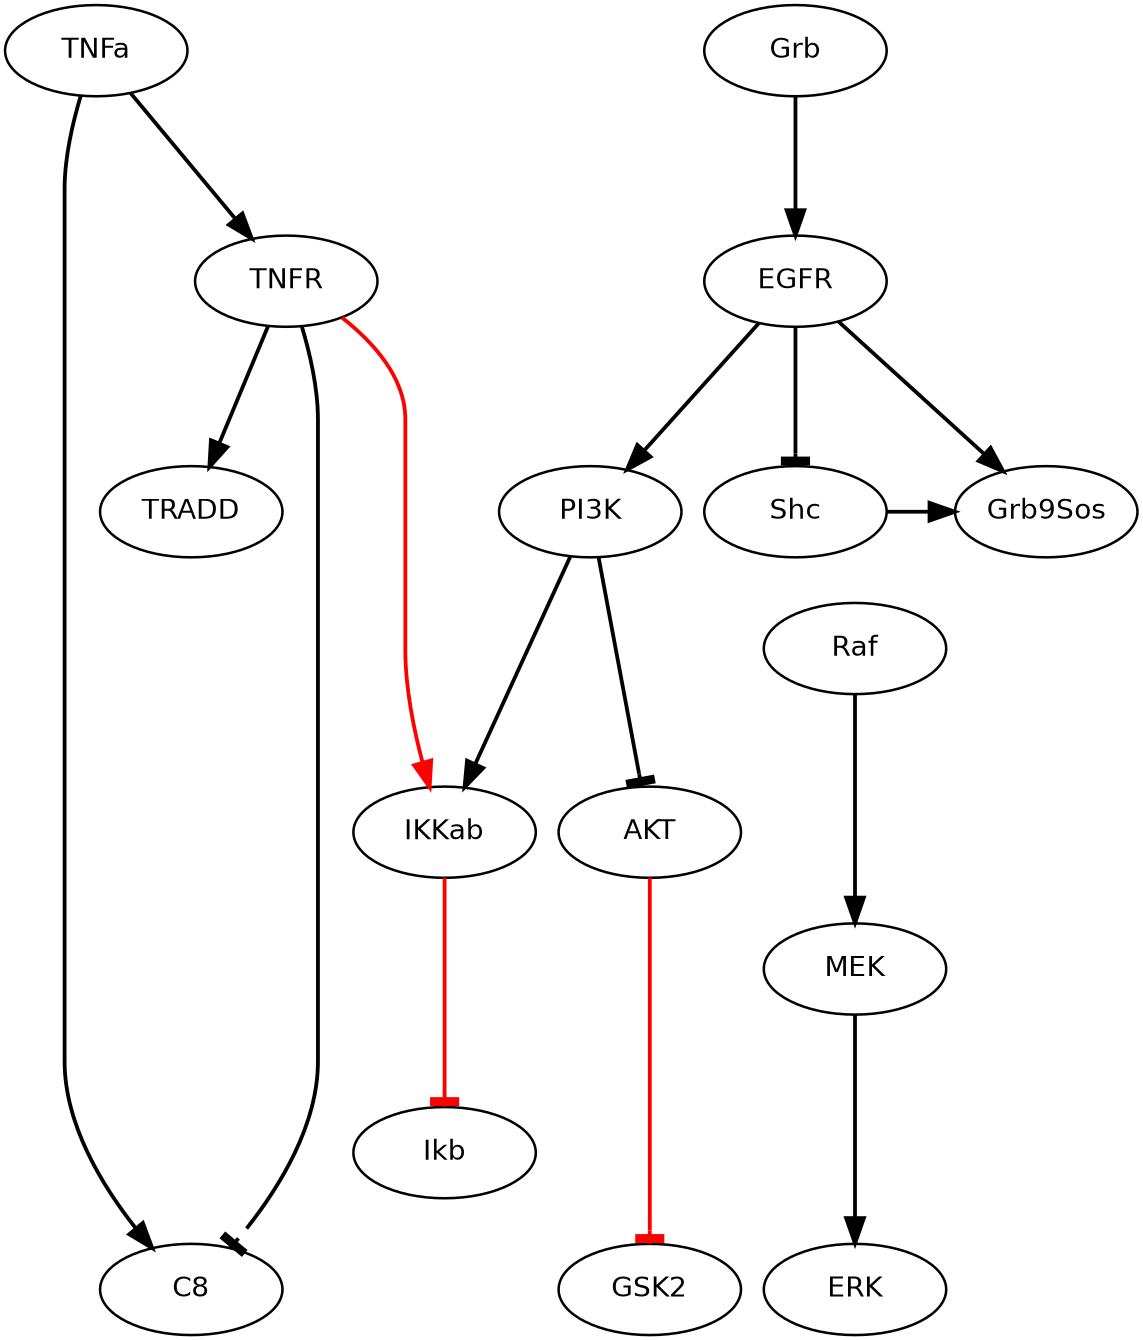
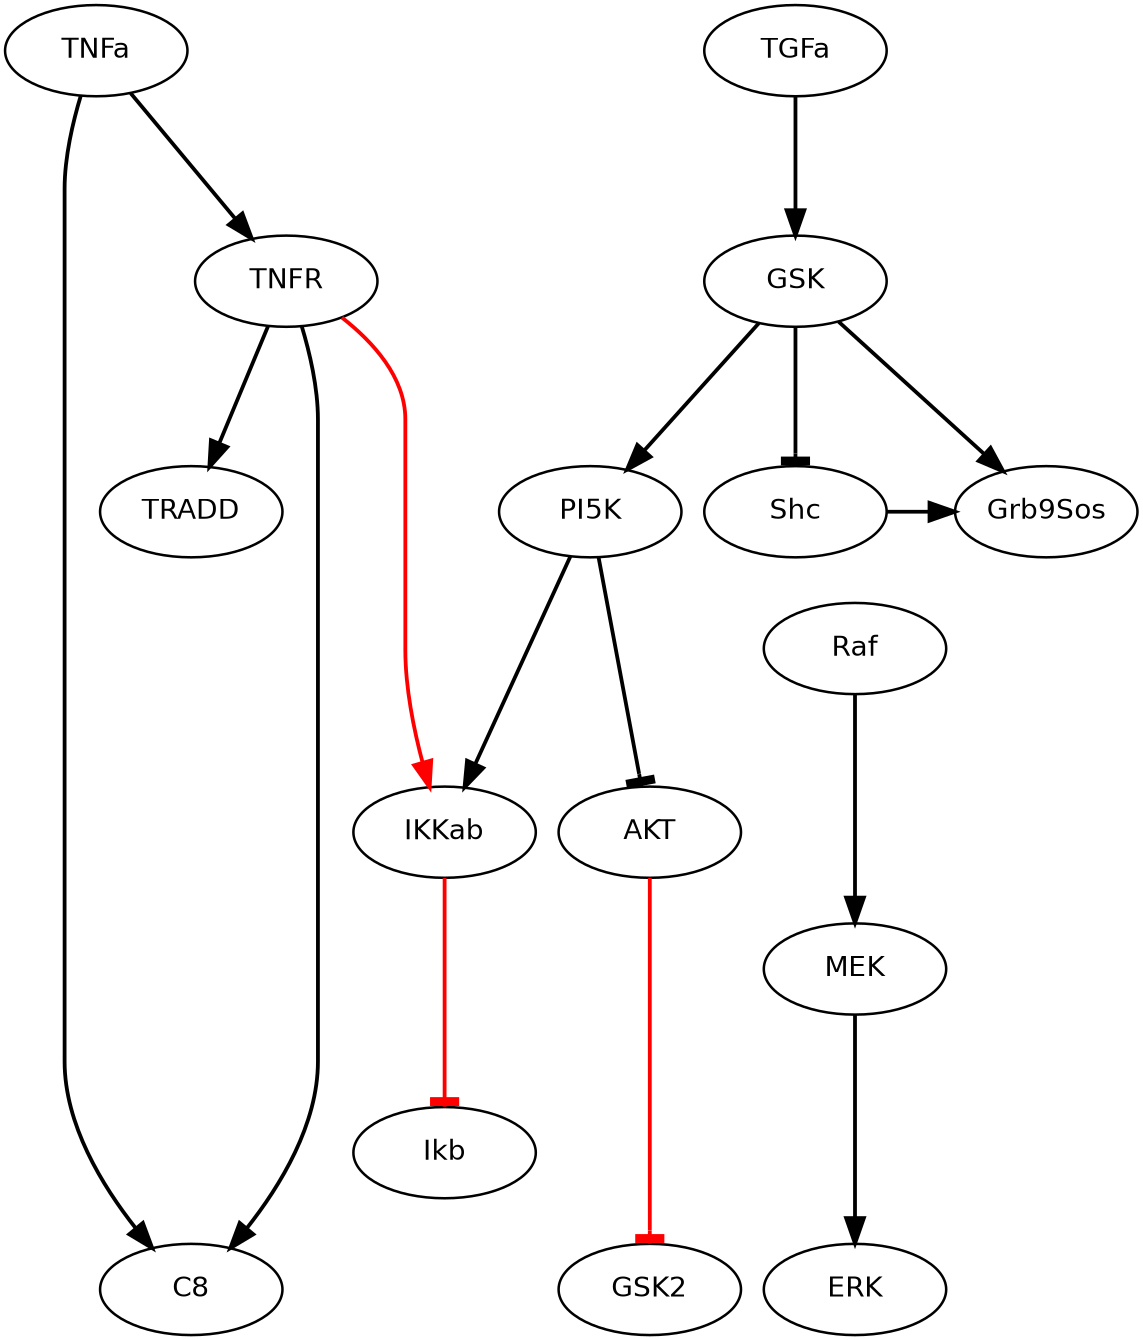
(795, 51) -> (795, 51)
(795, 281) -> (795, 281)
(590, 512) -> (590, 512)
(318, 785) -> (318, 785)
